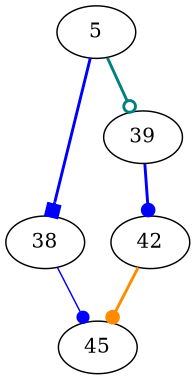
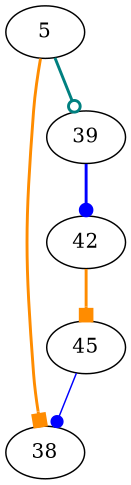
(73, 130) -> (27, 235)
(69, 290) -> (68, 395)
(127, 290) -> (86, 288)
